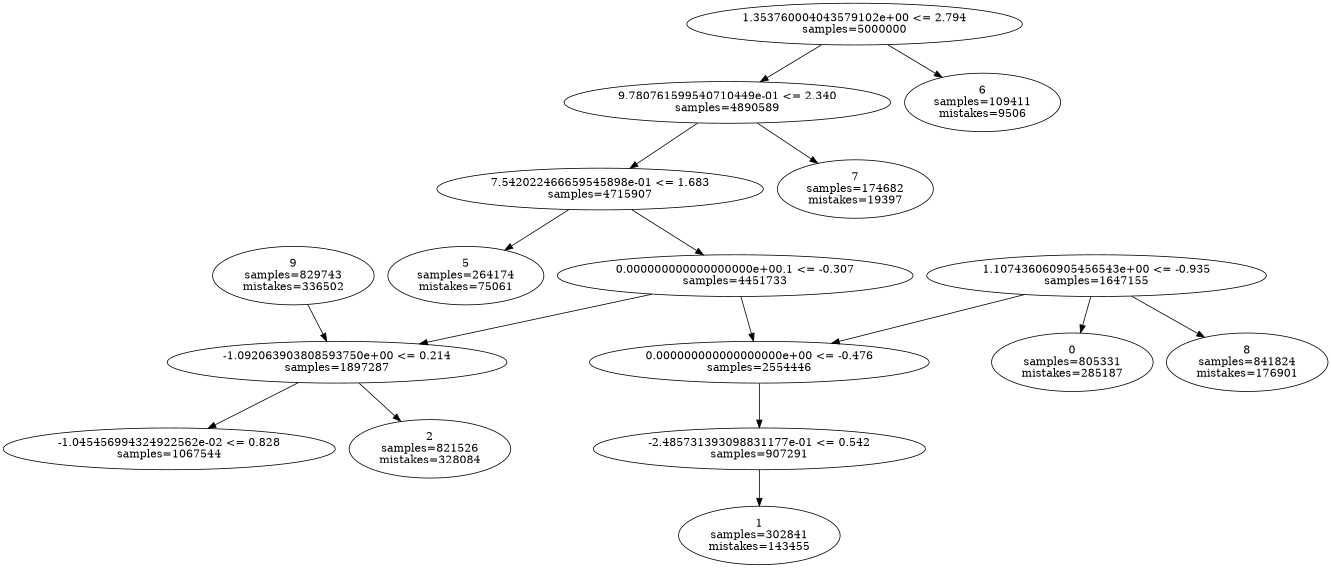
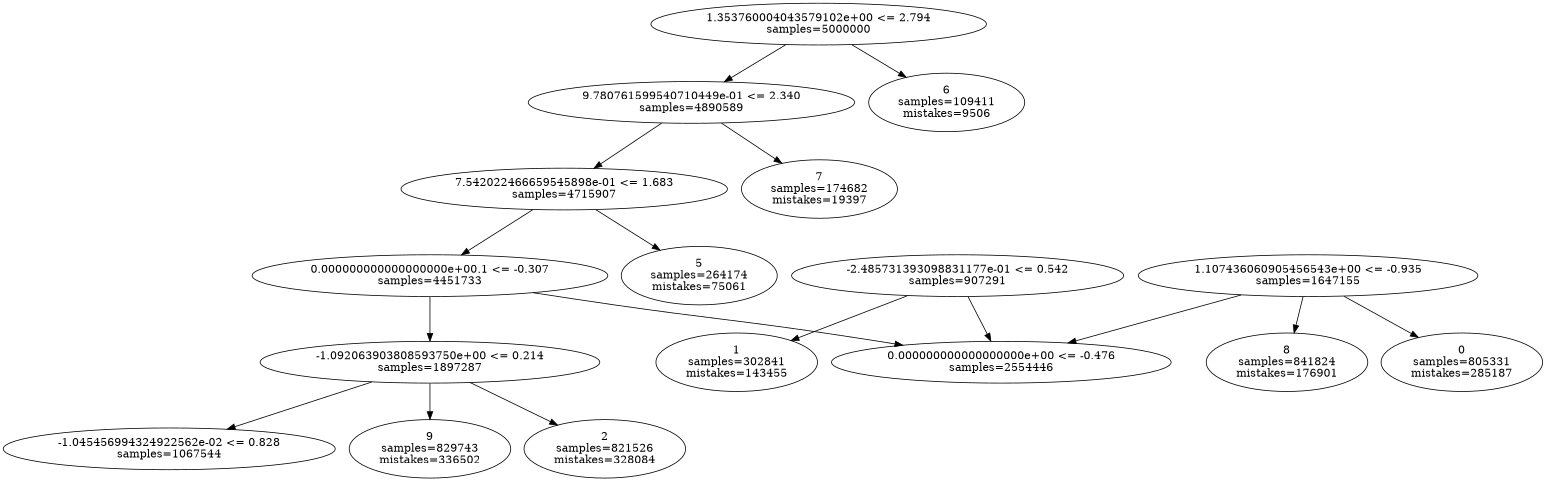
(315, 319) -> (430, 397)
(759, 402) -> (978, 315)
